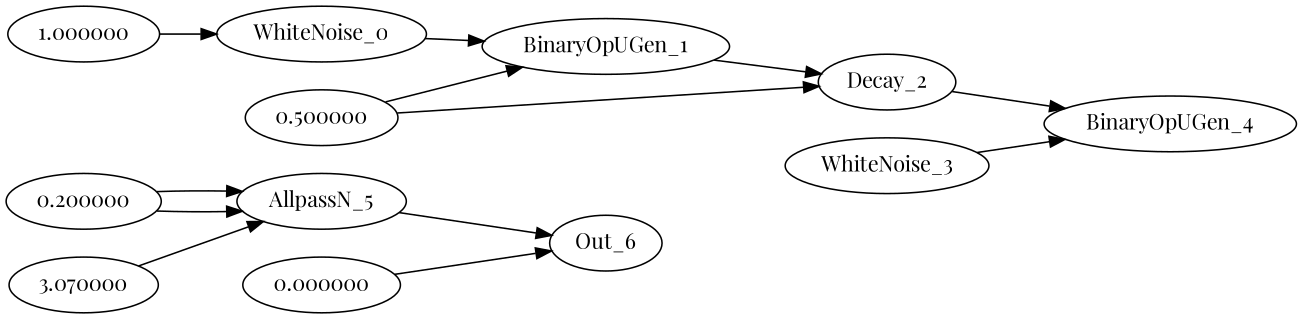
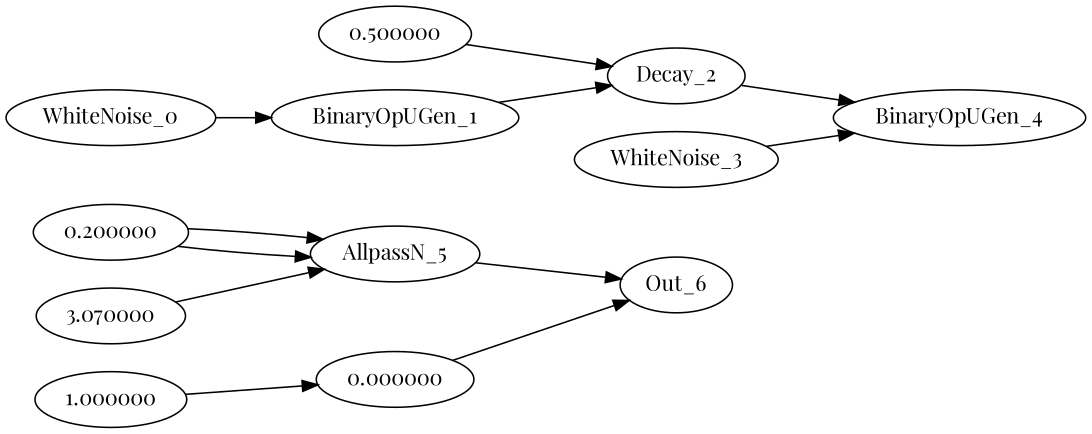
(180, 34) -> (244, 390)
(446, 86) -> none
